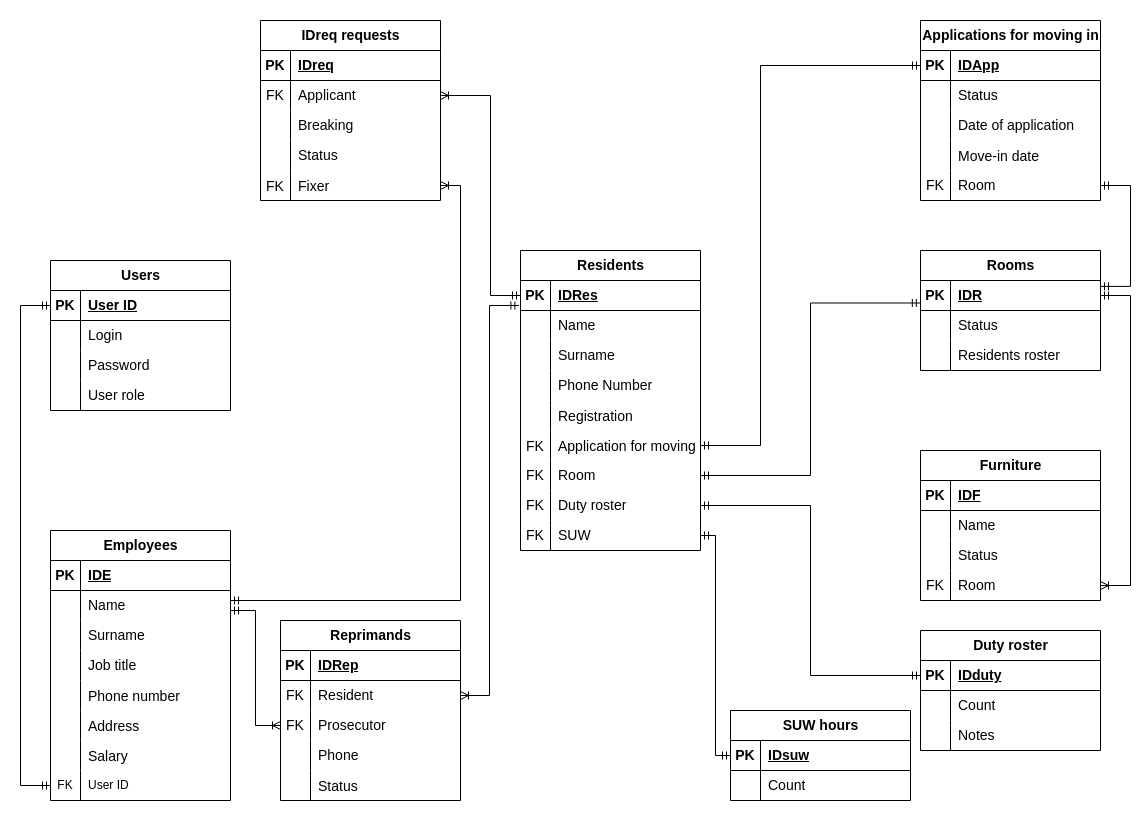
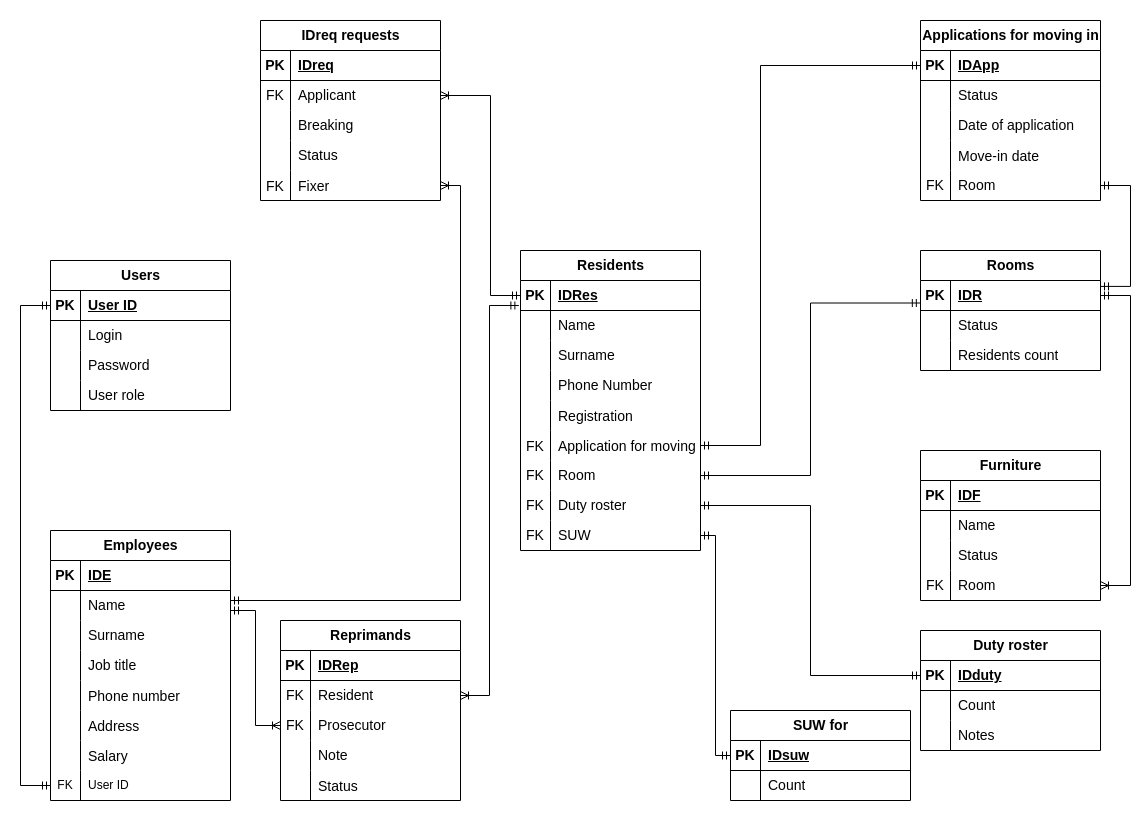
(1018, 356) -> (1014, 356)
(821, 726) -> (821, 726)
(338, 756) -> (334, 756)
